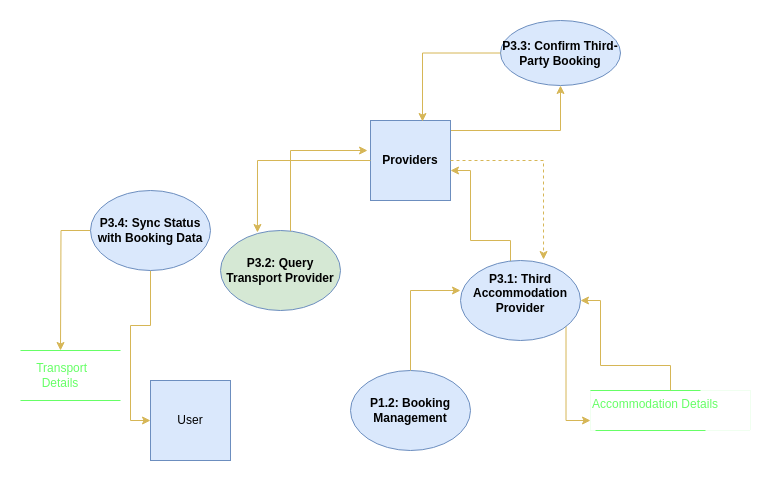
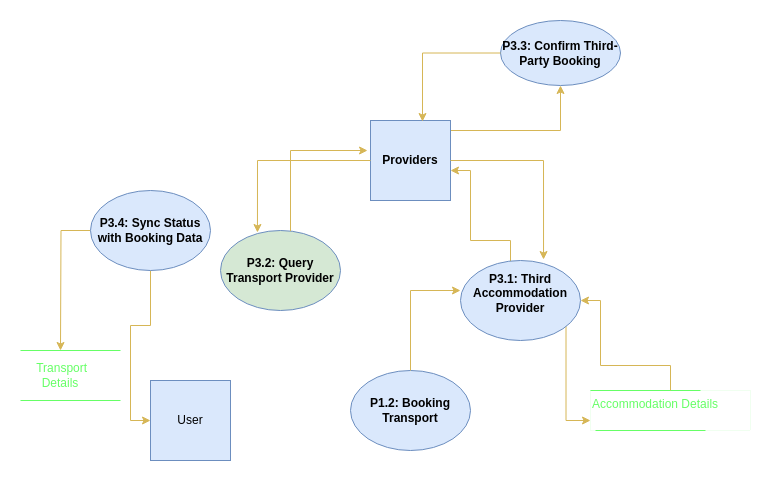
(544, 161) -> (544, 161)
(411, 411) -> (411, 411)
